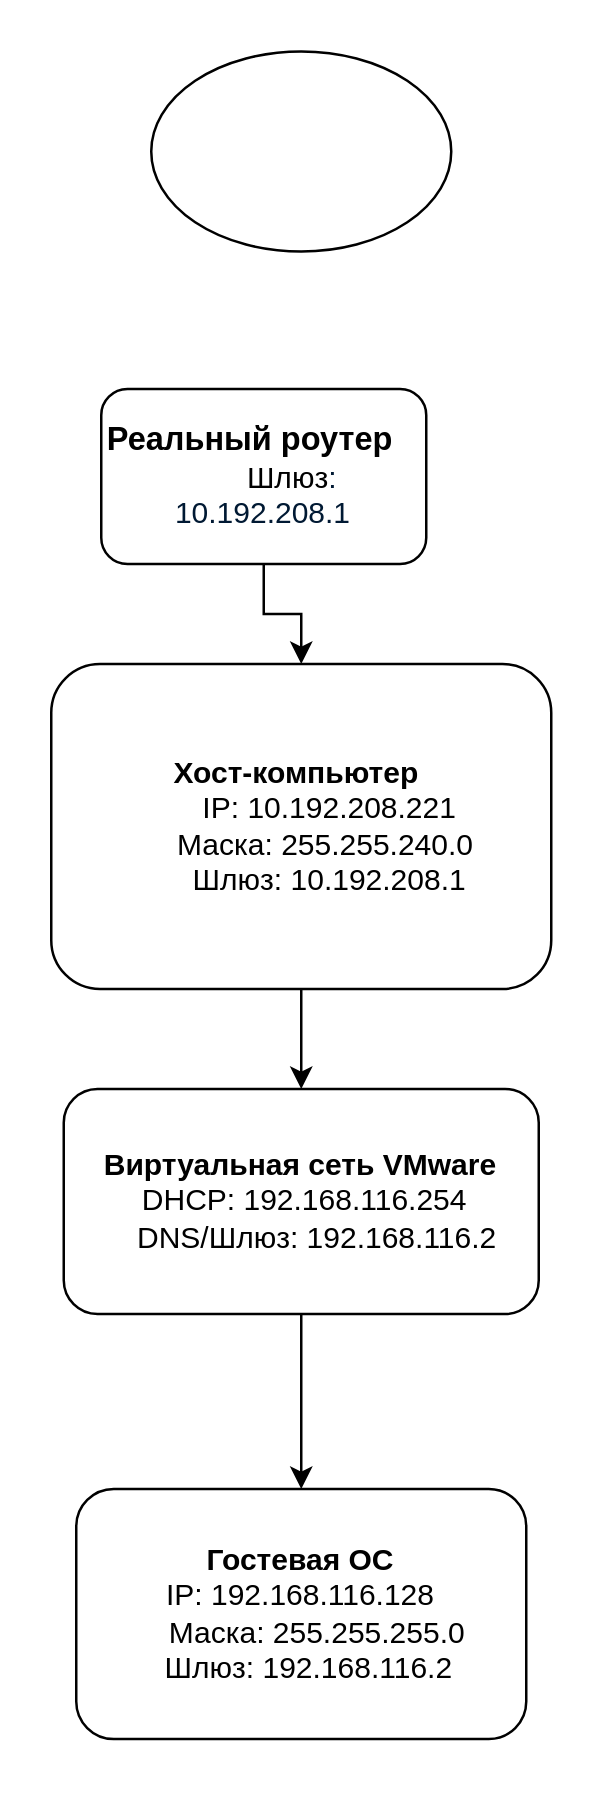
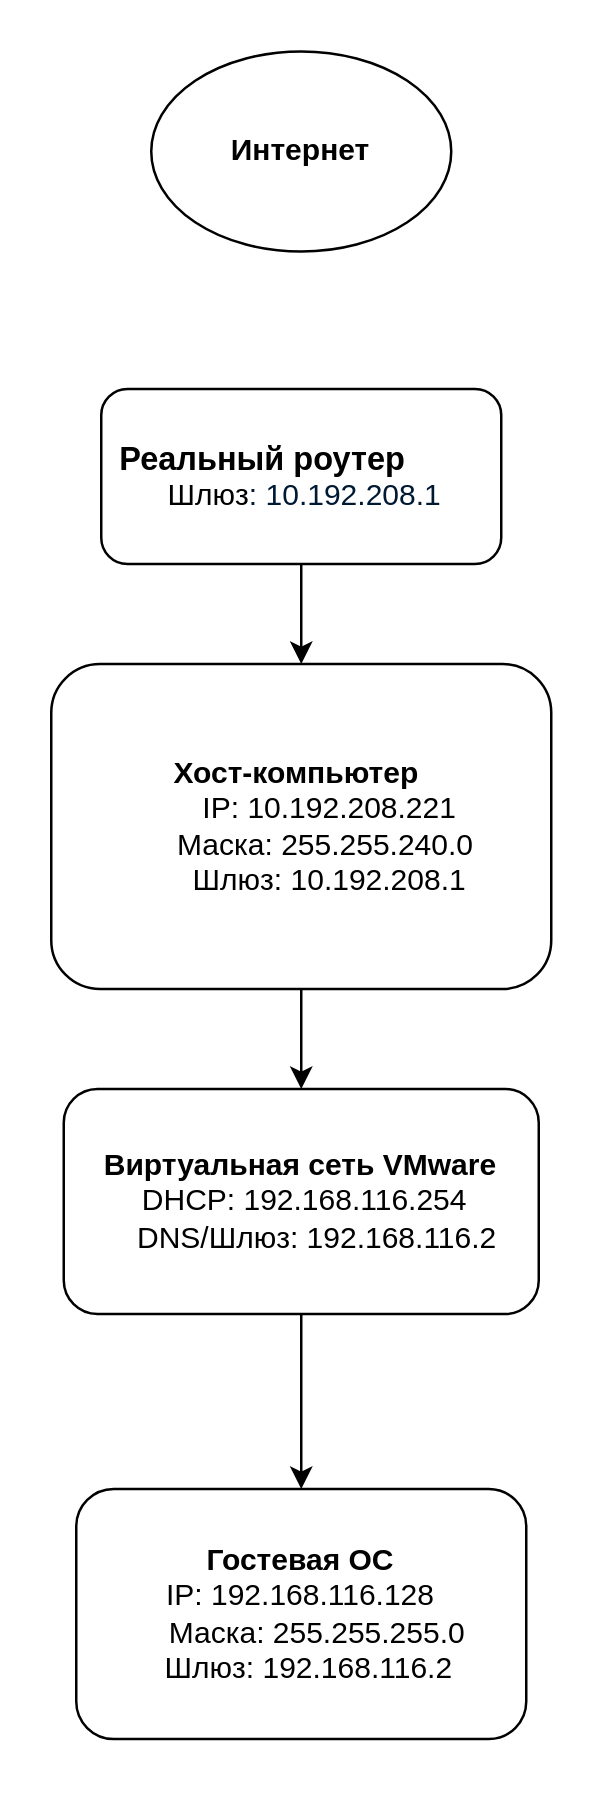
none -> (301, 151)
(264, 476) -> (301, 476)
